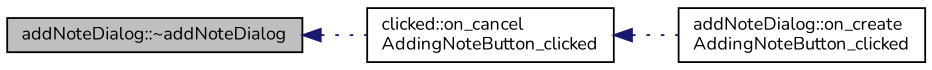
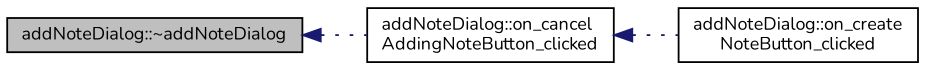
(490, 35) -> (490, 35)
(802, 35) -> (798, 35)
